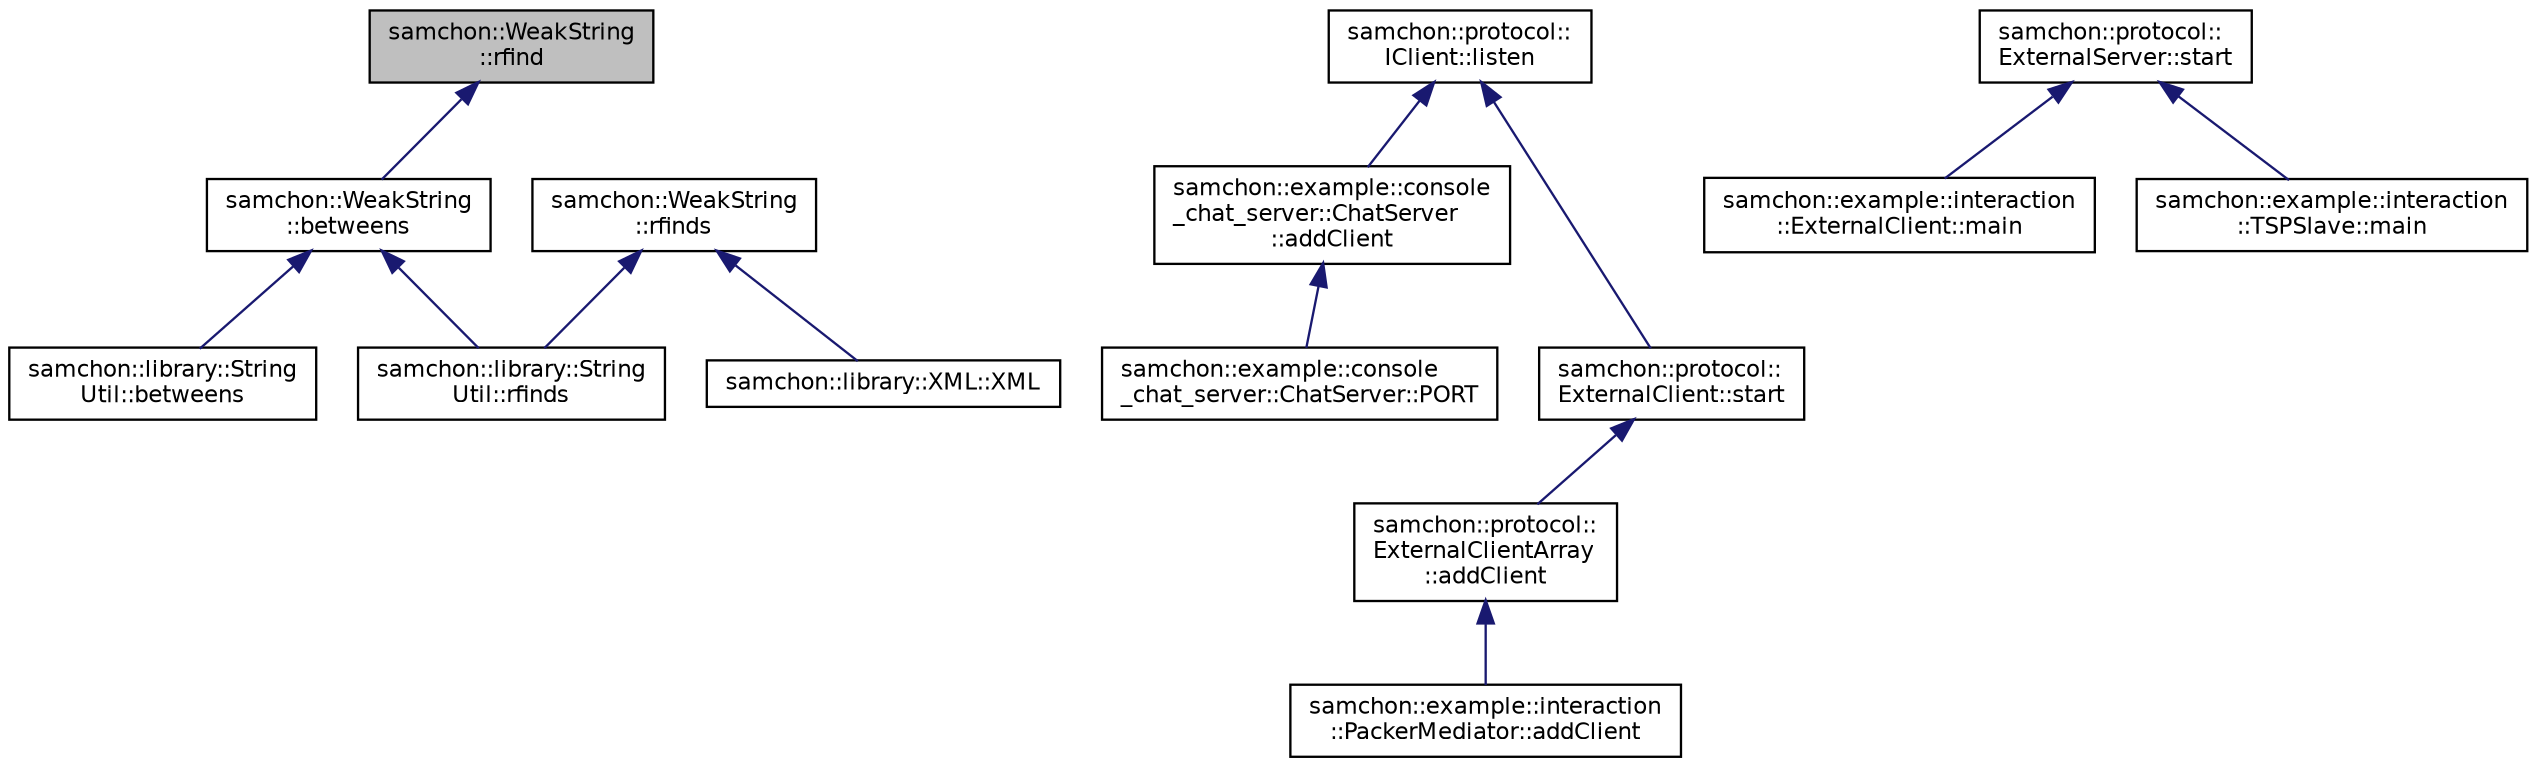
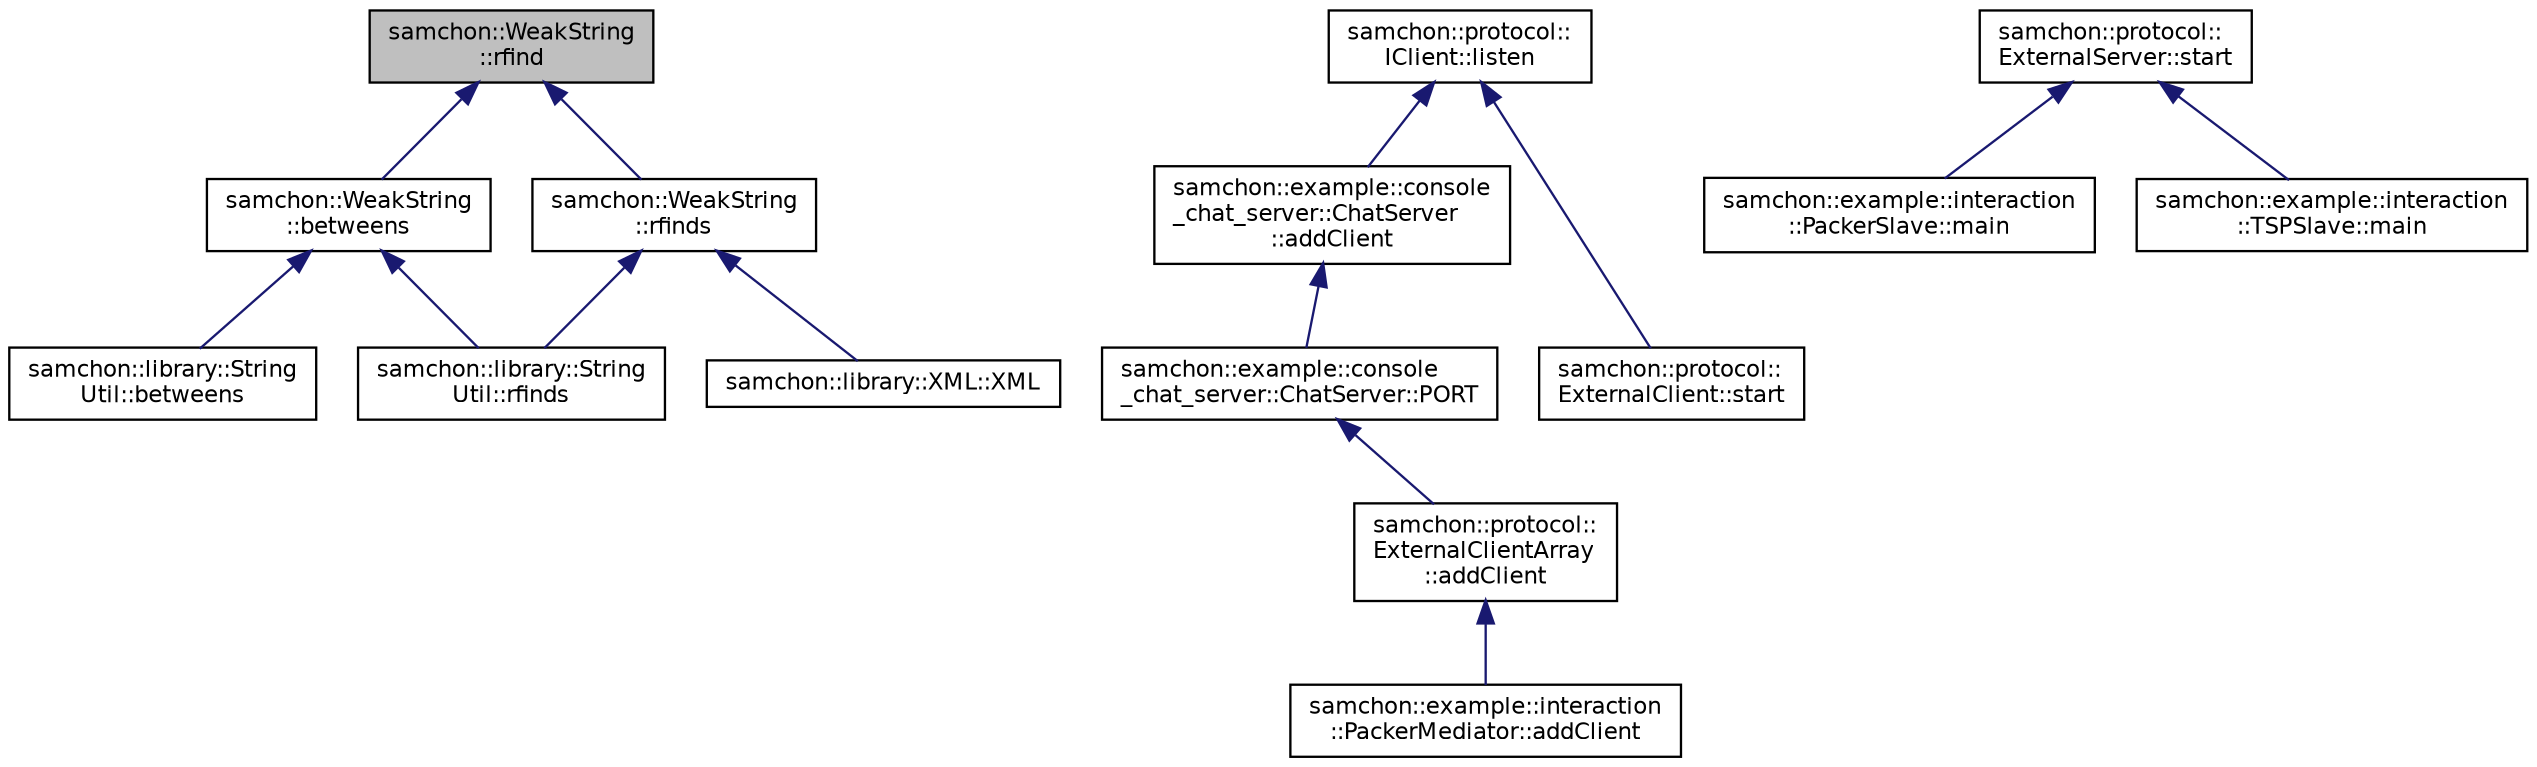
none -> (601, 139)
(1900, 215) -> (1900, 215)
(1577, 470) -> (1395, 470)
